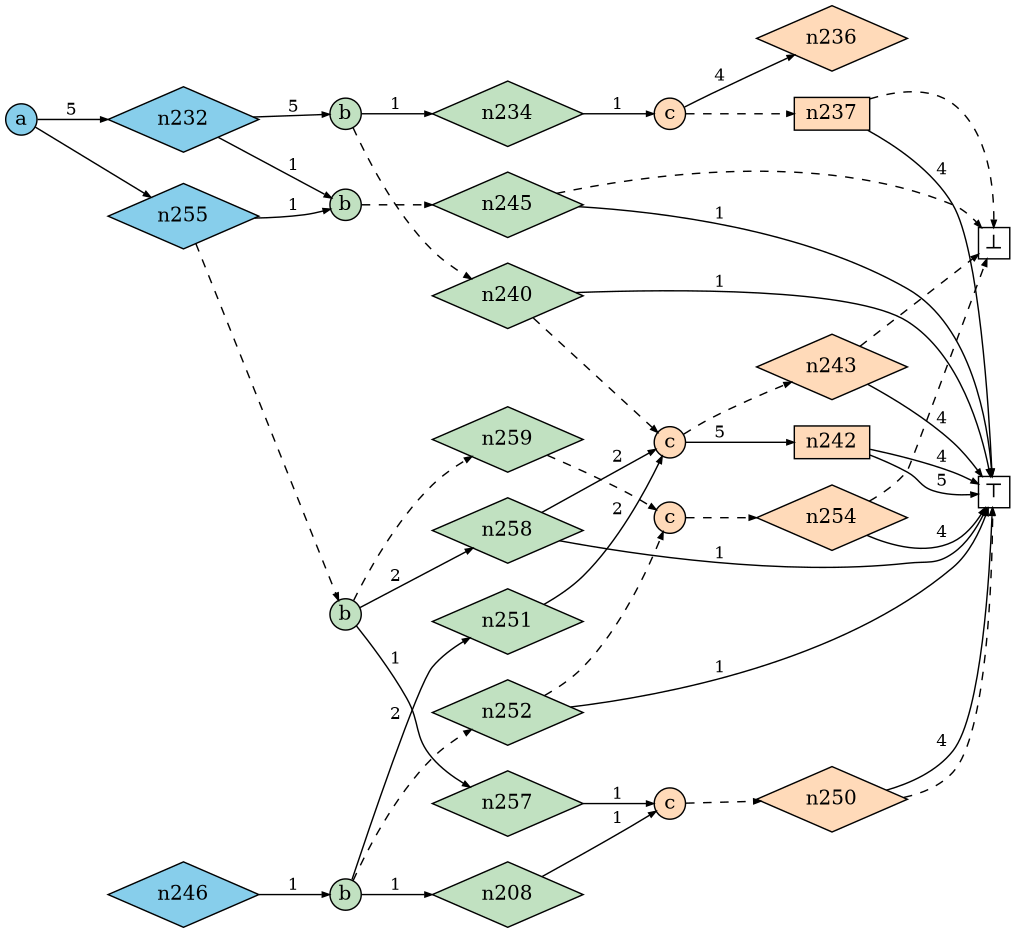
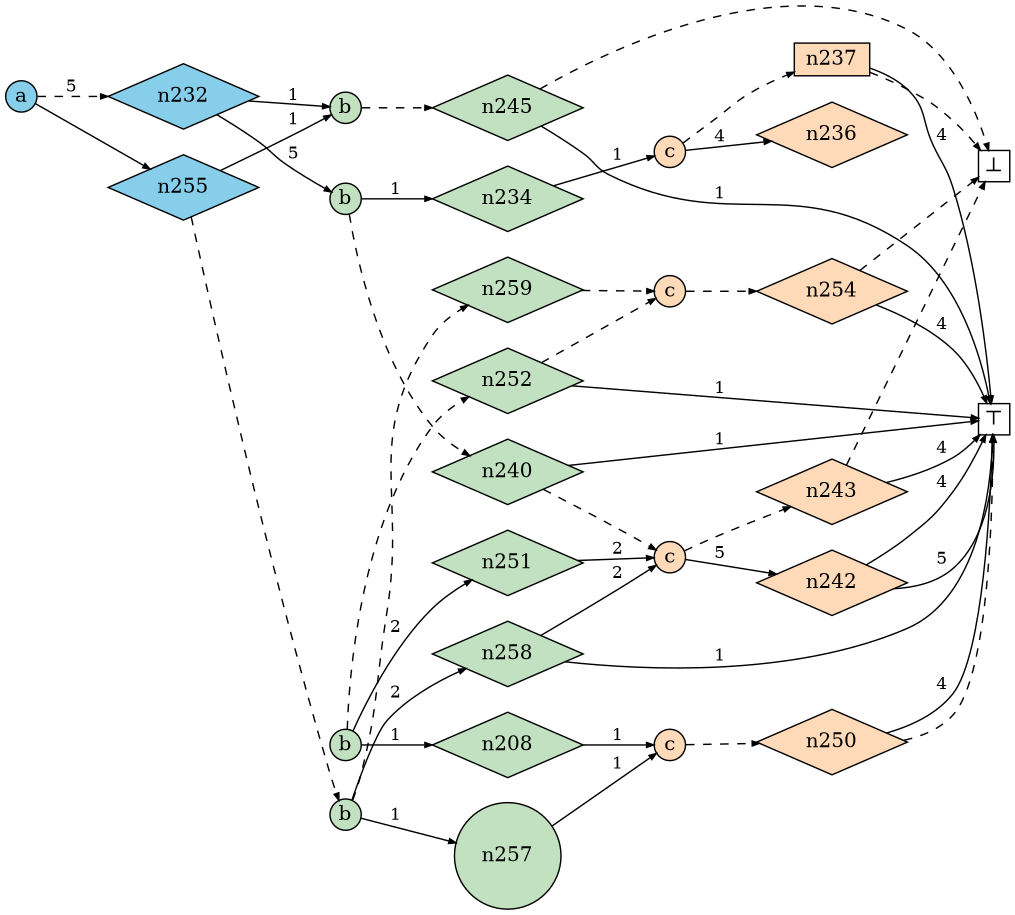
(69, 119) -> (69, 96)
(832, 442) -> (832, 583)
(508, 804) -> (508, 856)
(183, 895) -> none
